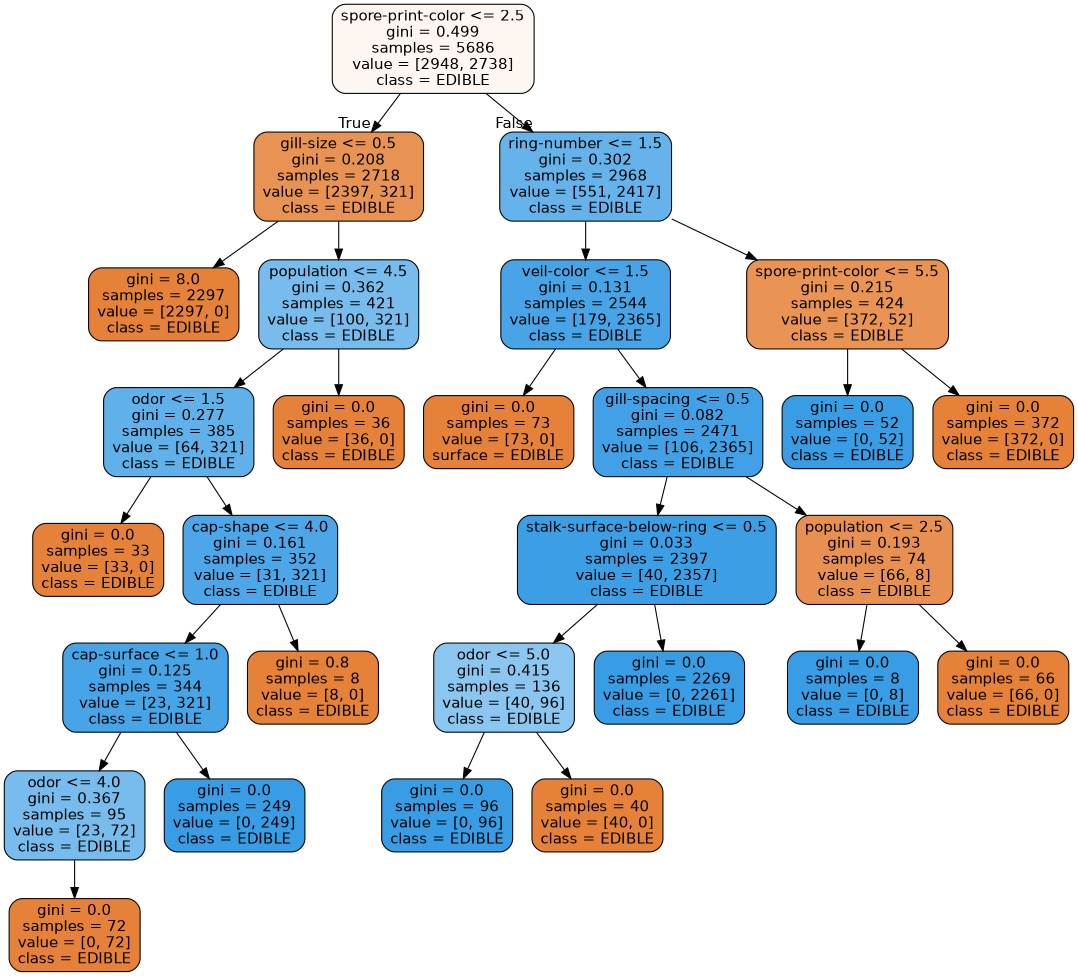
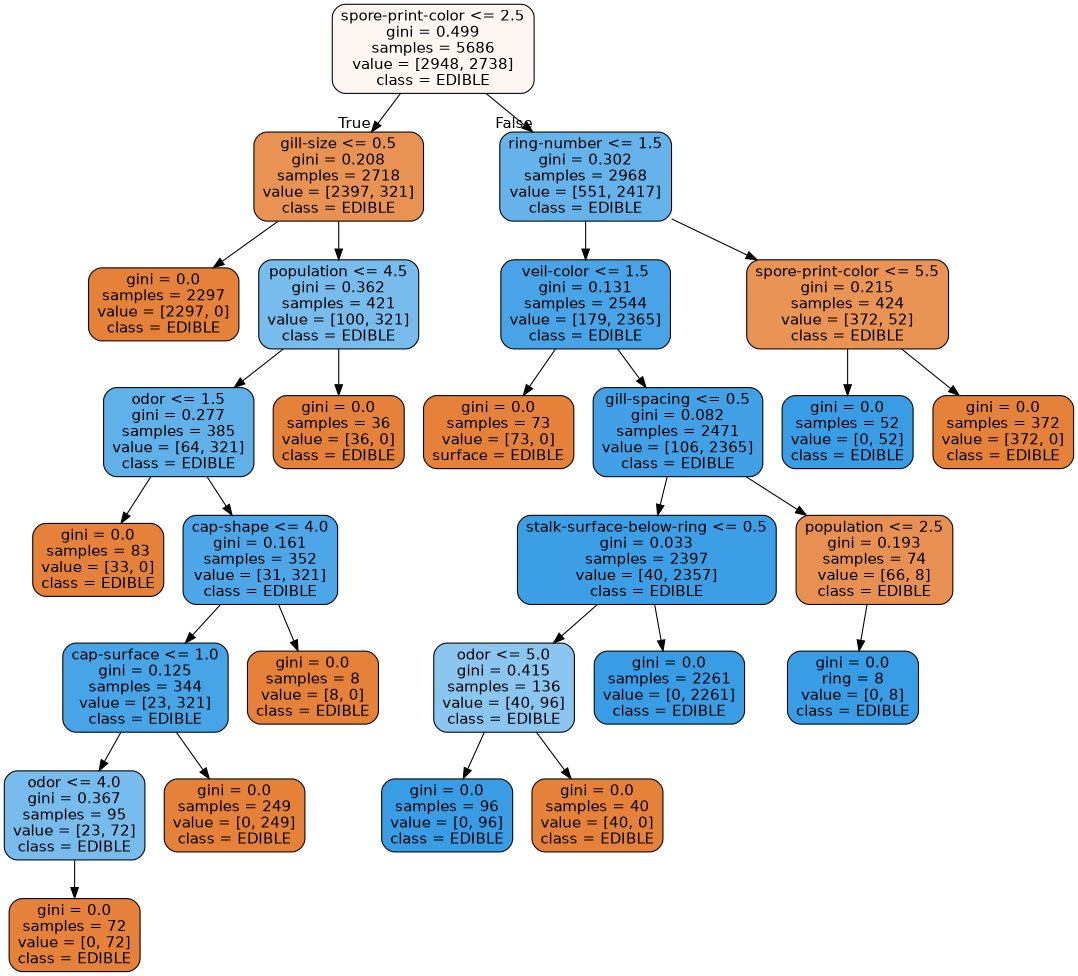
(164, 304) -> (164, 304)
(98, 560) -> (98, 560)
(313, 688) -> (313, 688)
(669, 688) -> (669, 688)
(853, 688) -> (853, 688)
(1003, 688) -> none
(235, 815) -> (235, 815)
